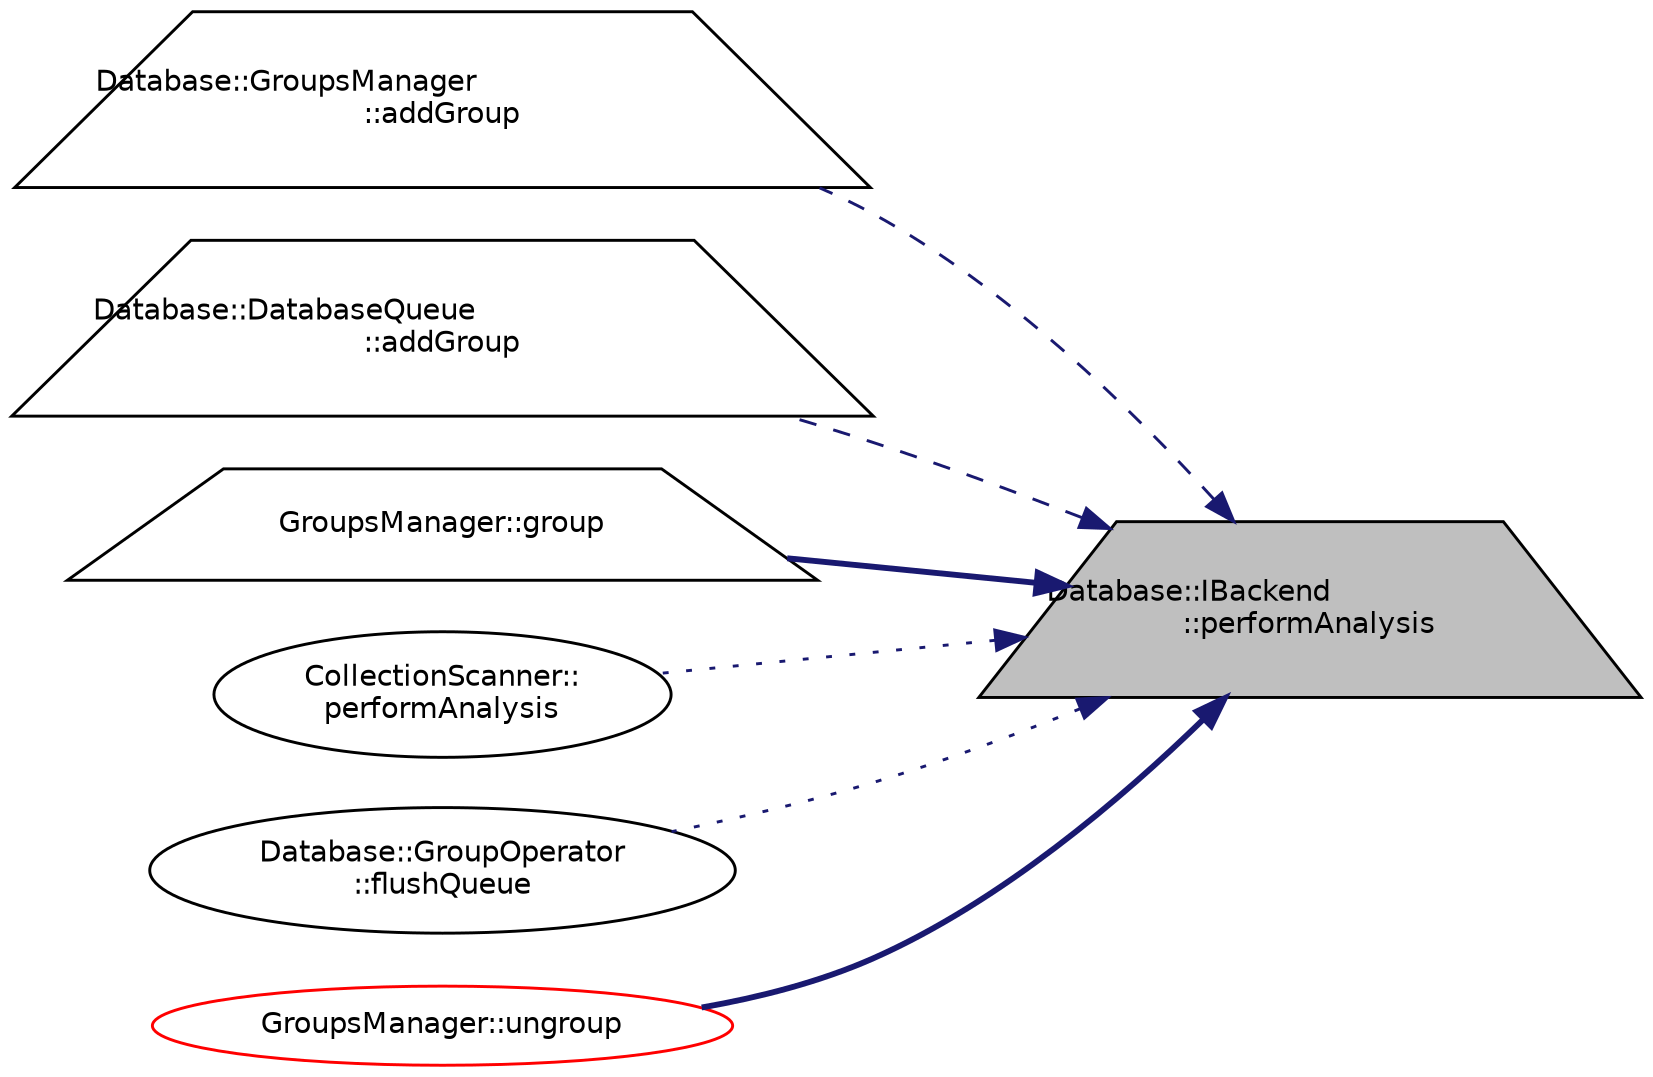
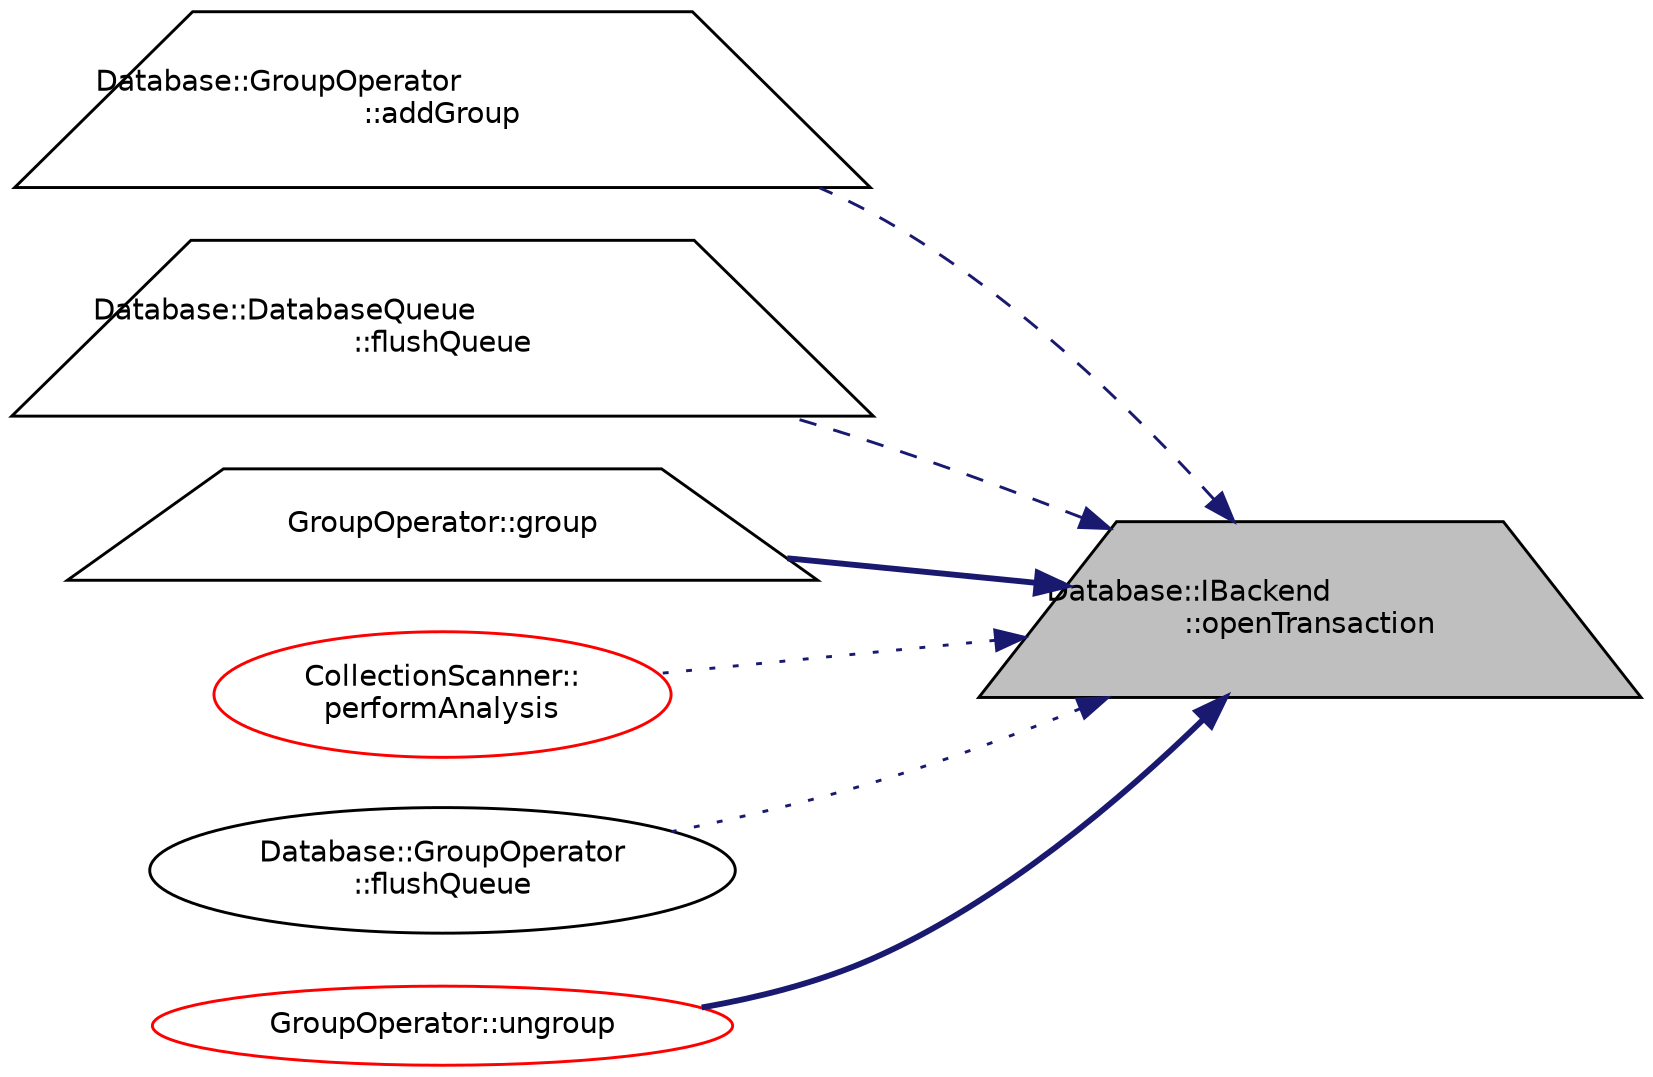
(443, 100) -> (443, 100)
(443, 328) -> (443, 328)
(443, 525) -> (443, 525)
(1310, 610) -> (1310, 610)
(443, 695) -> (443, 695)
(443, 1026) -> (443, 1026)
